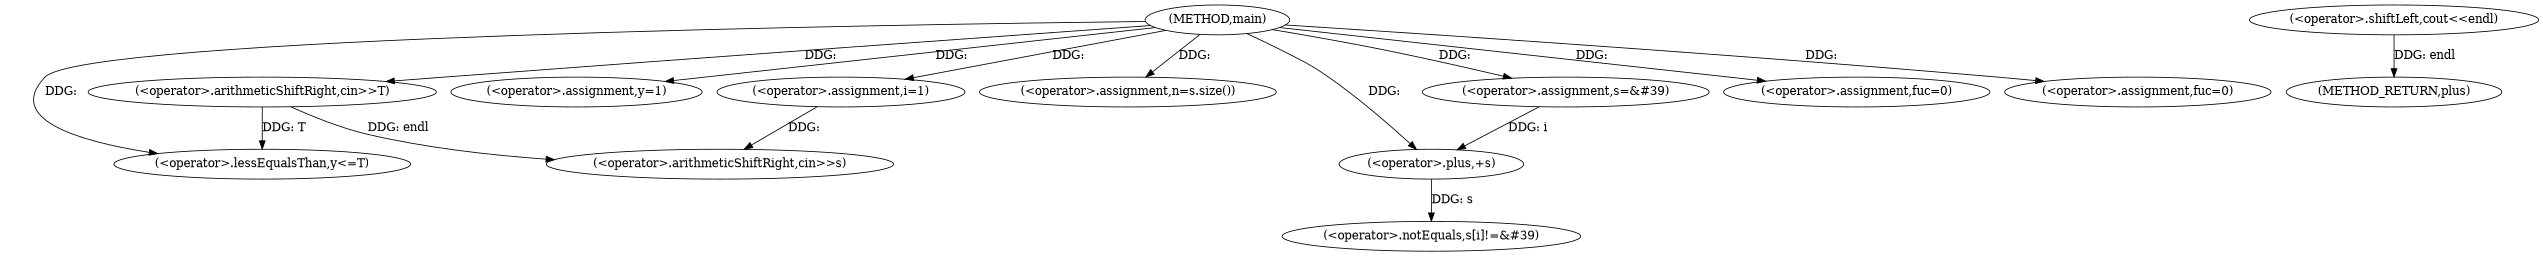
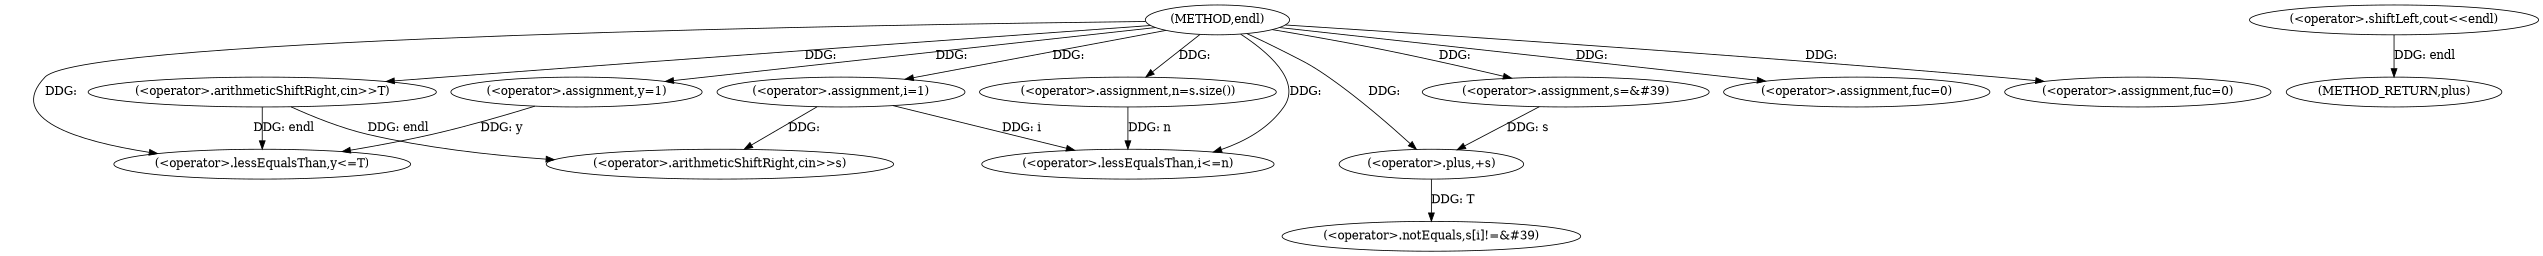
(1217, 20) -> (1217, 20)
(284, 128) -> (284, 128)
(1528, 128) -> (1528, 128)
none -> (444, 132)
none -> (1128, 164)
(1453, 200) -> (1453, 200)
